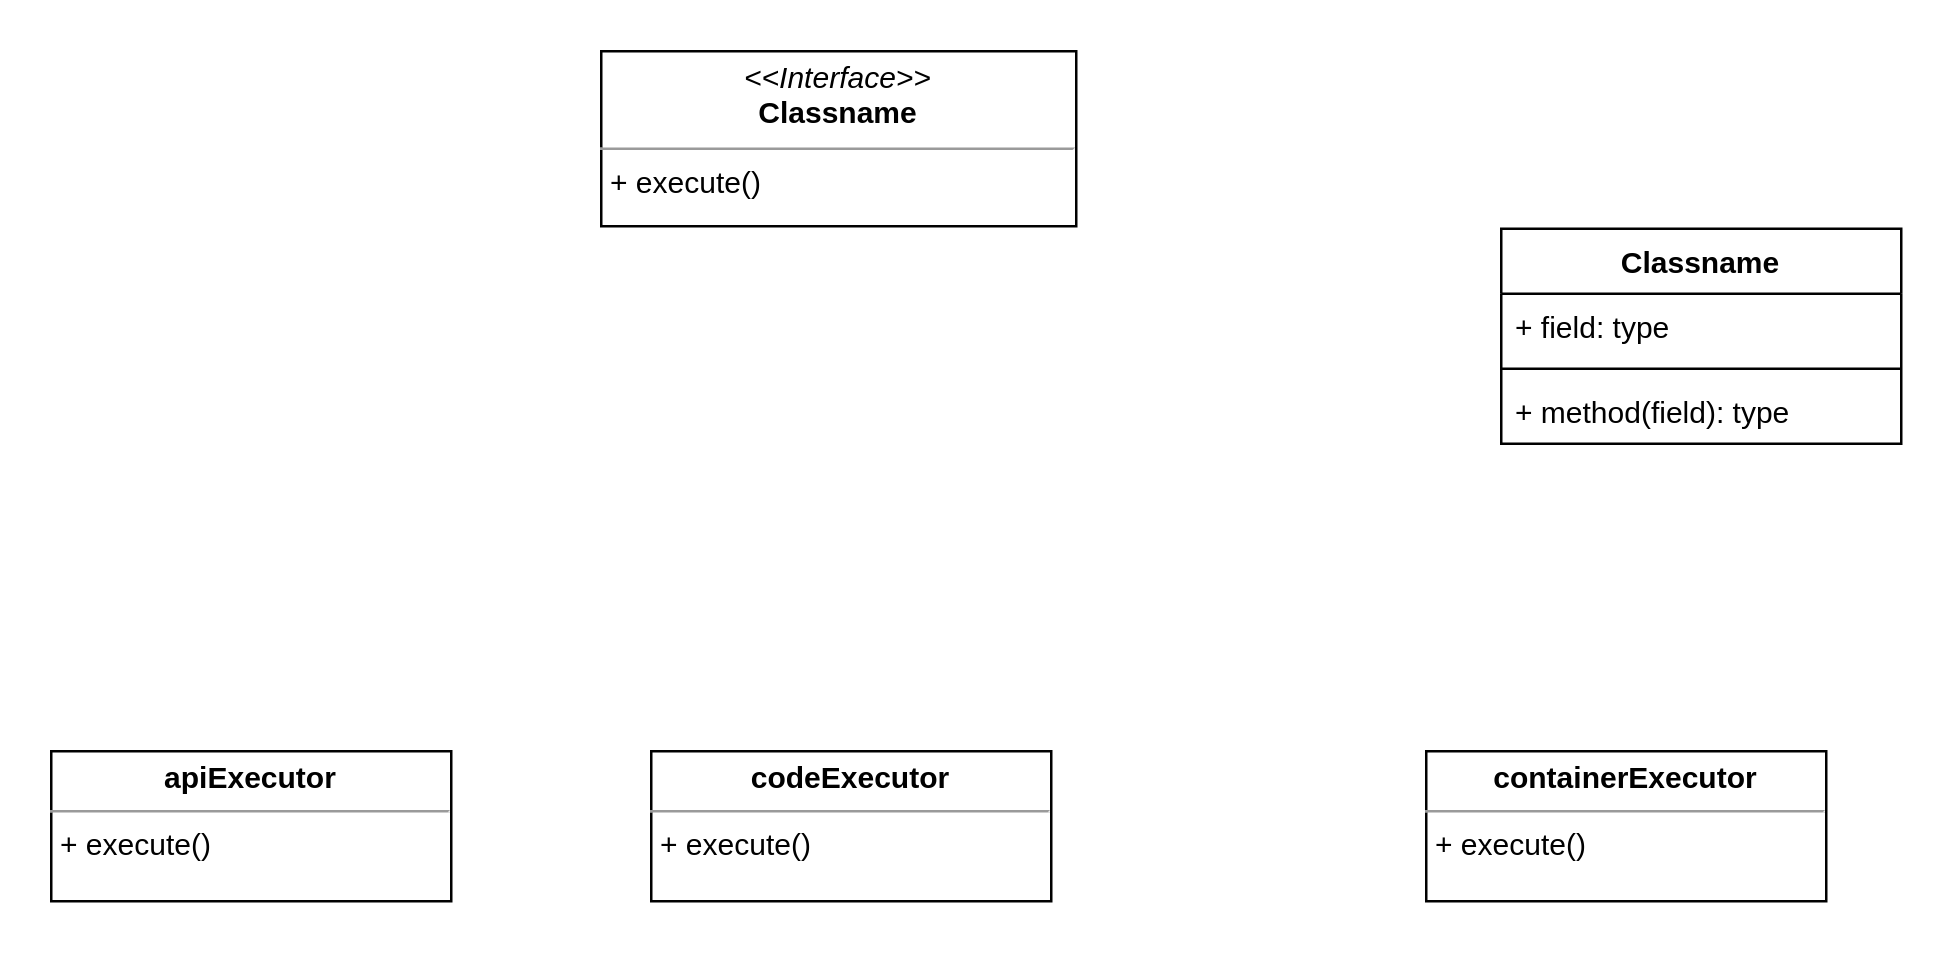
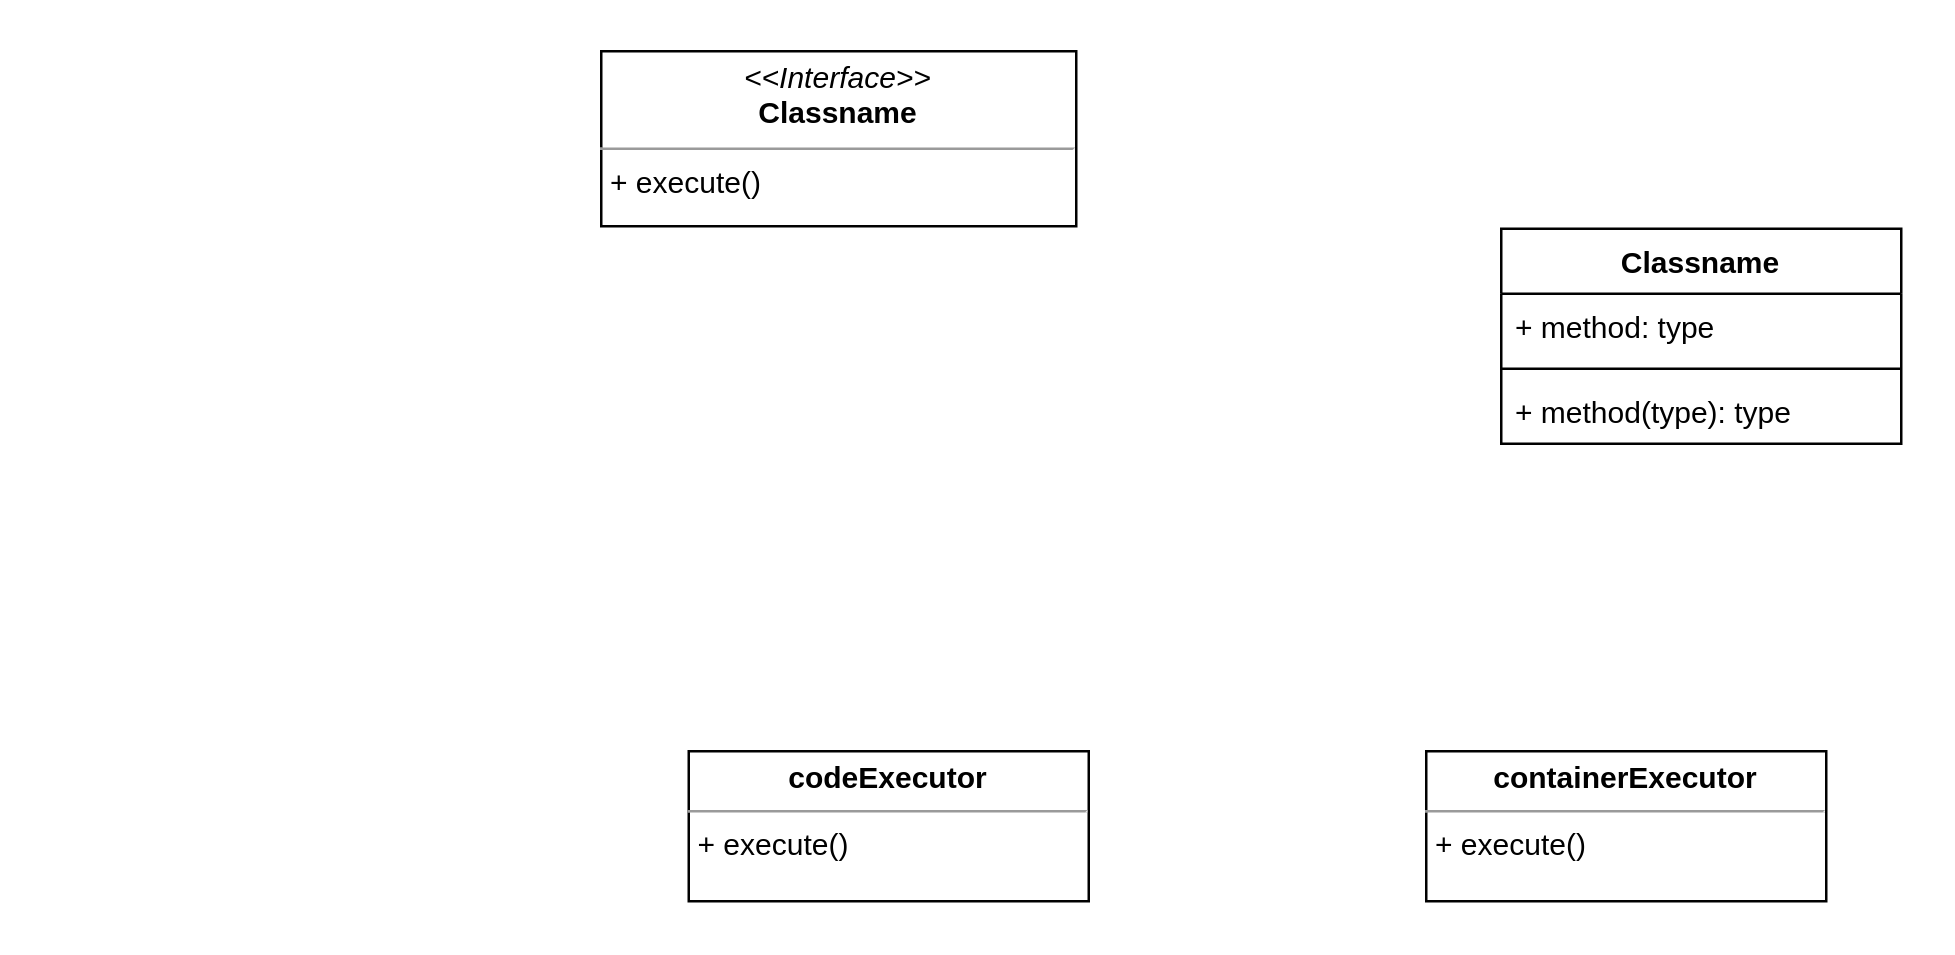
(1606, 329) -> (1622, 329)
(1673, 414) -> (1673, 414)
(251, 826) -> none
(851, 826) -> (889, 826)
